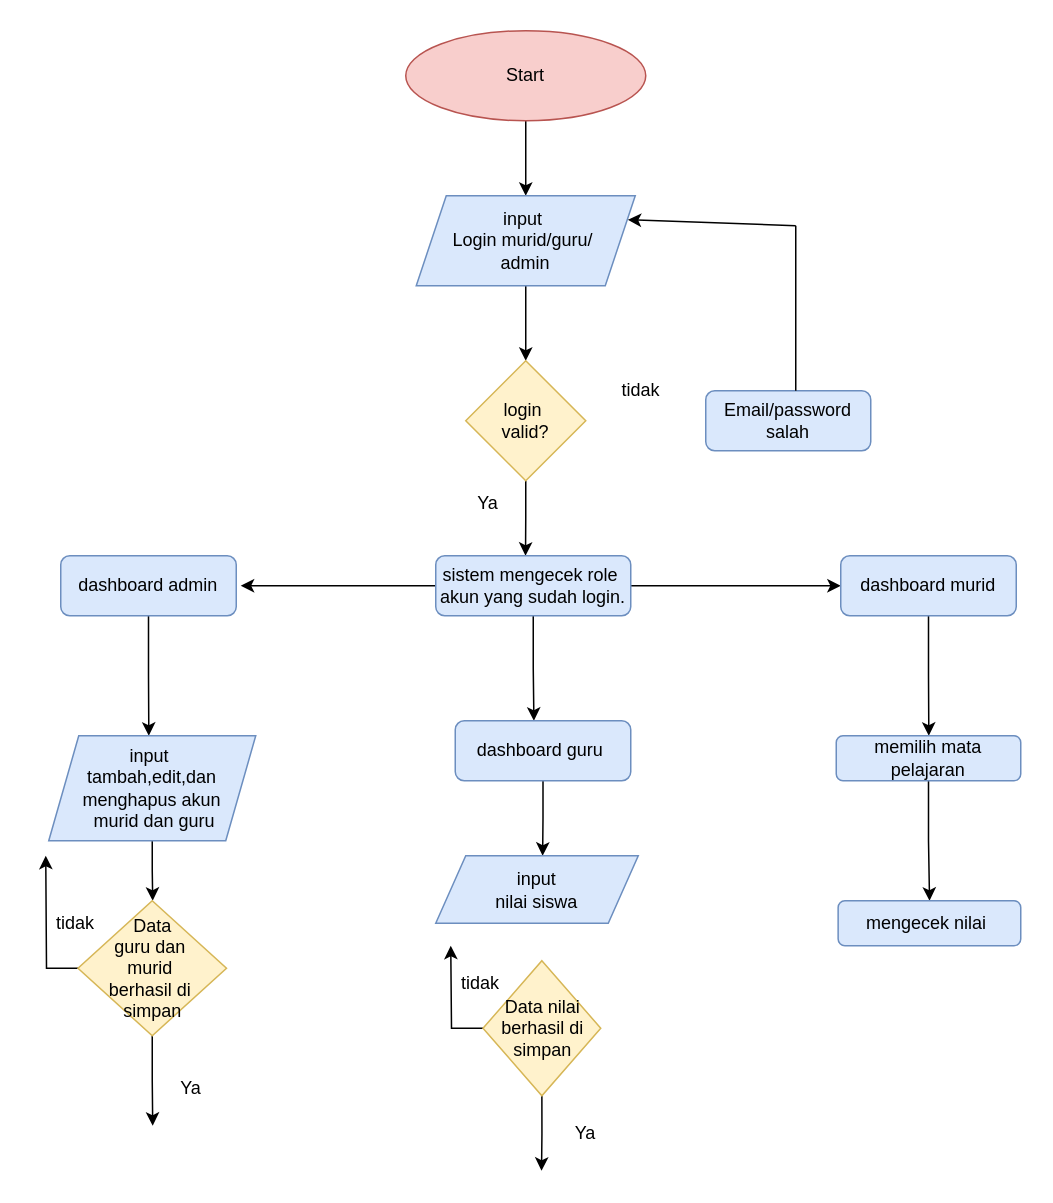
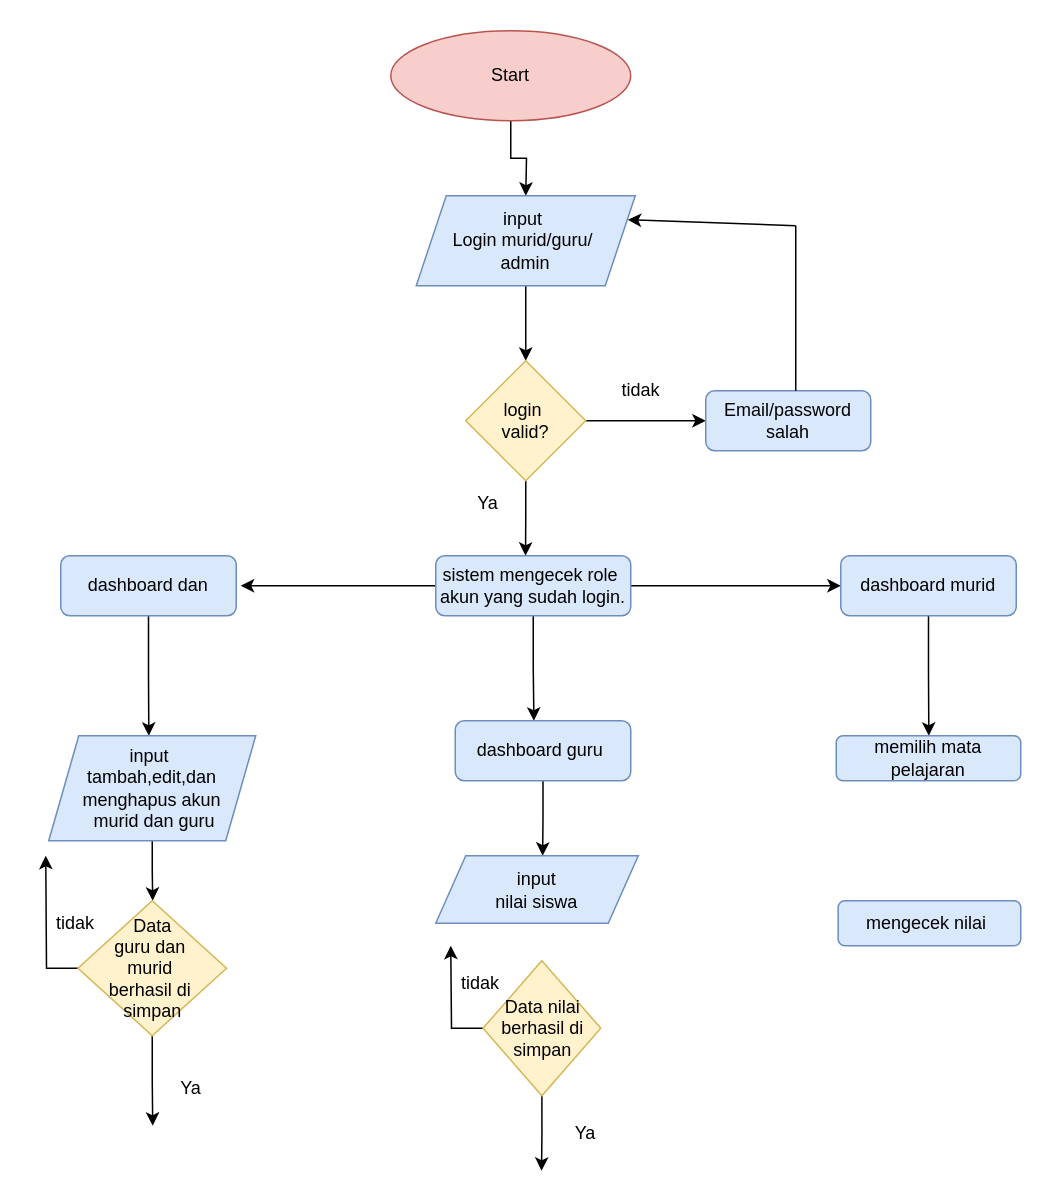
(526, 76) -> (511, 76)
none -> (641, 421)
(149, 586) -> (149, 586)
(929, 836) -> none
